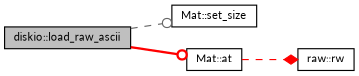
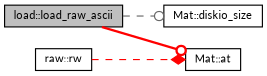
(214, 16) -> (213, 16)
(68, 38) -> (64, 16)
(263, 60) -> (131, 60)
